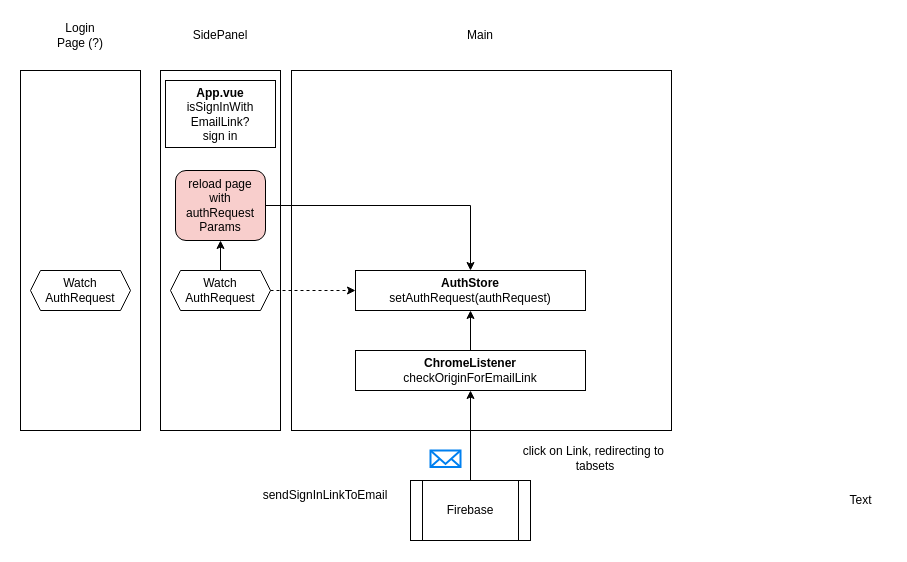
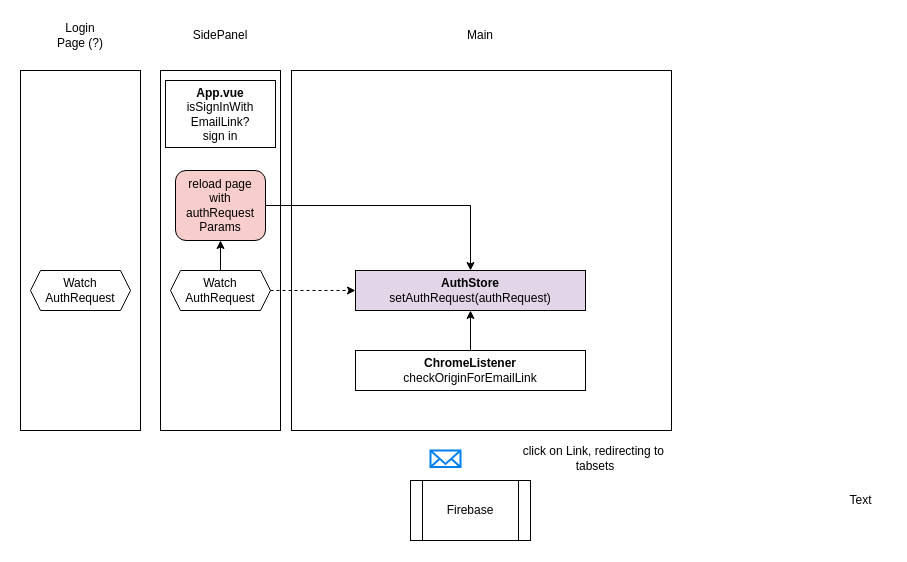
(471, 291) -> (471, 291)
(471, 439) -> none
(326, 496) -> none
